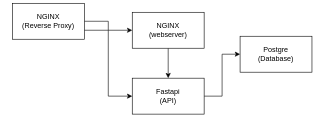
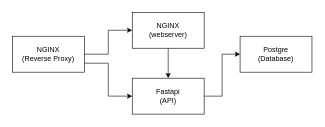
(48, 21) -> (48, 54)
